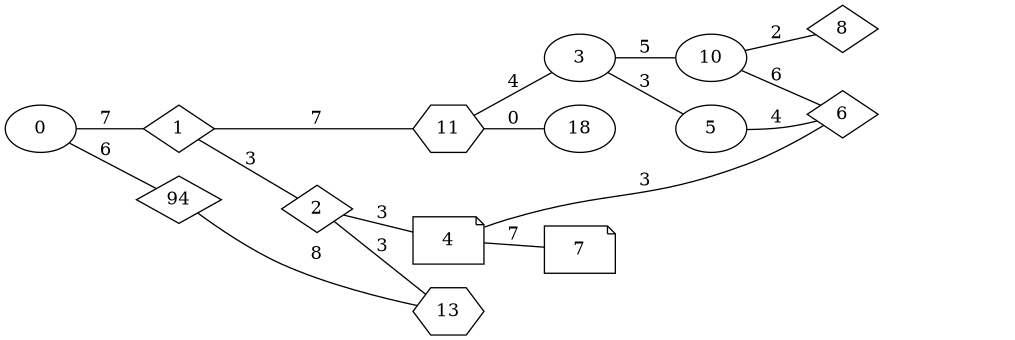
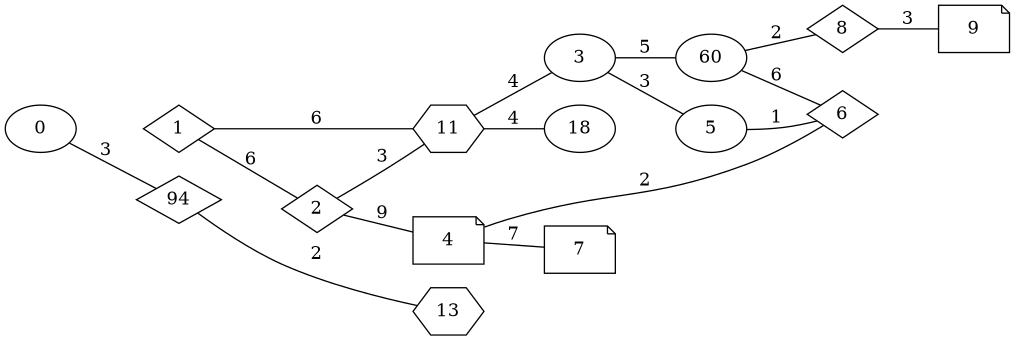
none -> (974, 29)
(711, 58) -> (711, 58)
(777, 118) -> (777, 118)
(317, 119) -> (317, 119)
(514, 119) -> (514, 119)
(110, 129) -> none
(106, 150) -> (106, 150)
(251, 160) -> (251, 160)
(646, 181) -> (646, 181)
(383, 214) -> (383, 214)
(317, 254) -> (317, 254)
(380, 258) -> (381, 172)
